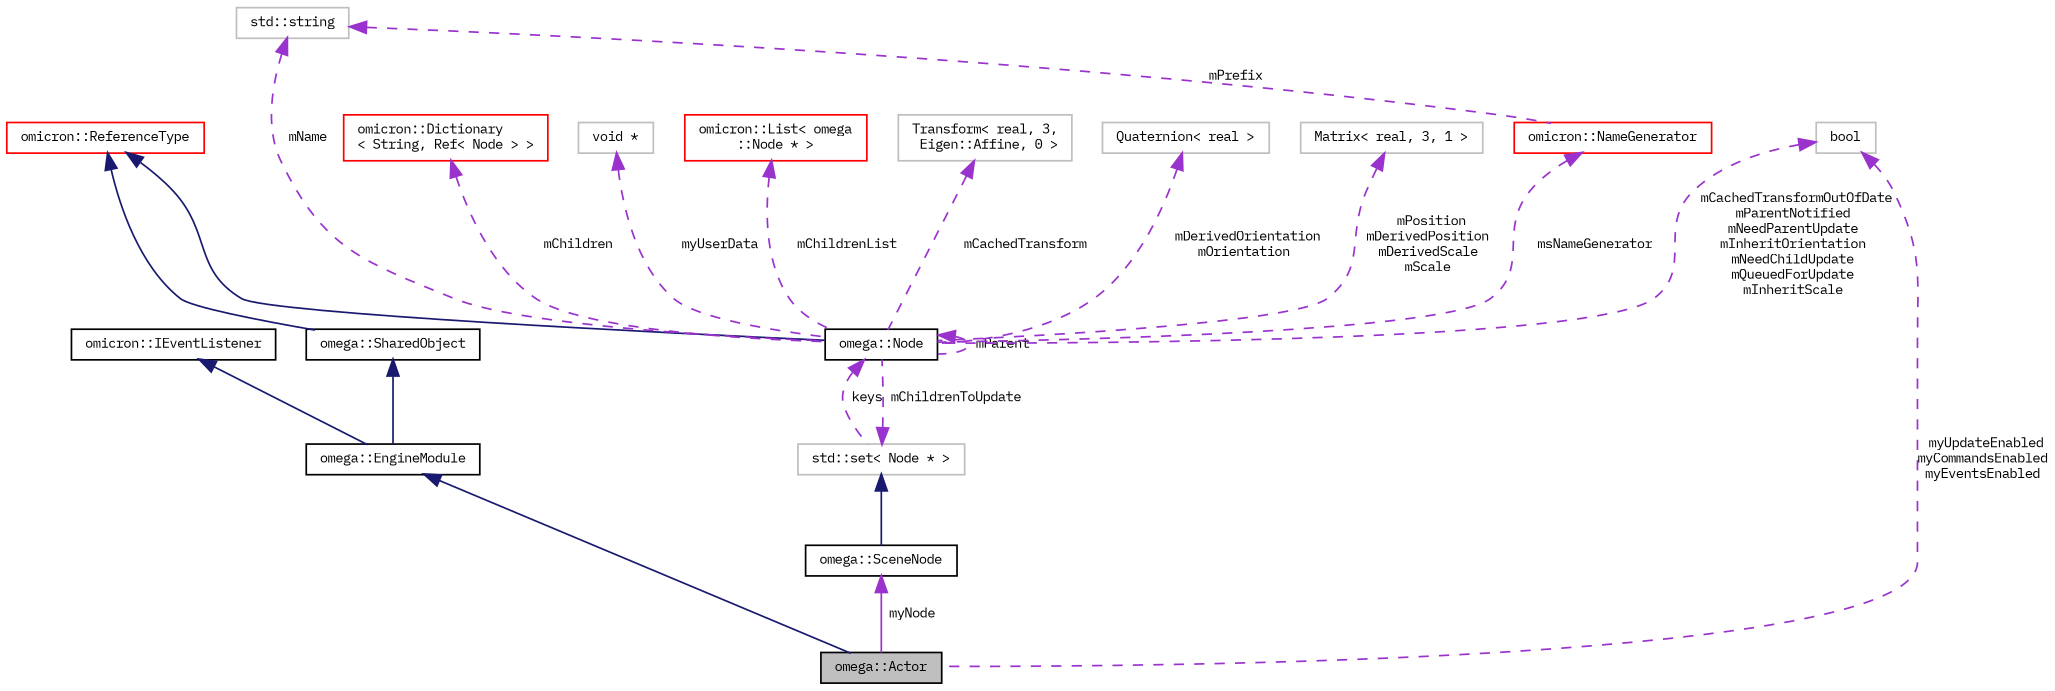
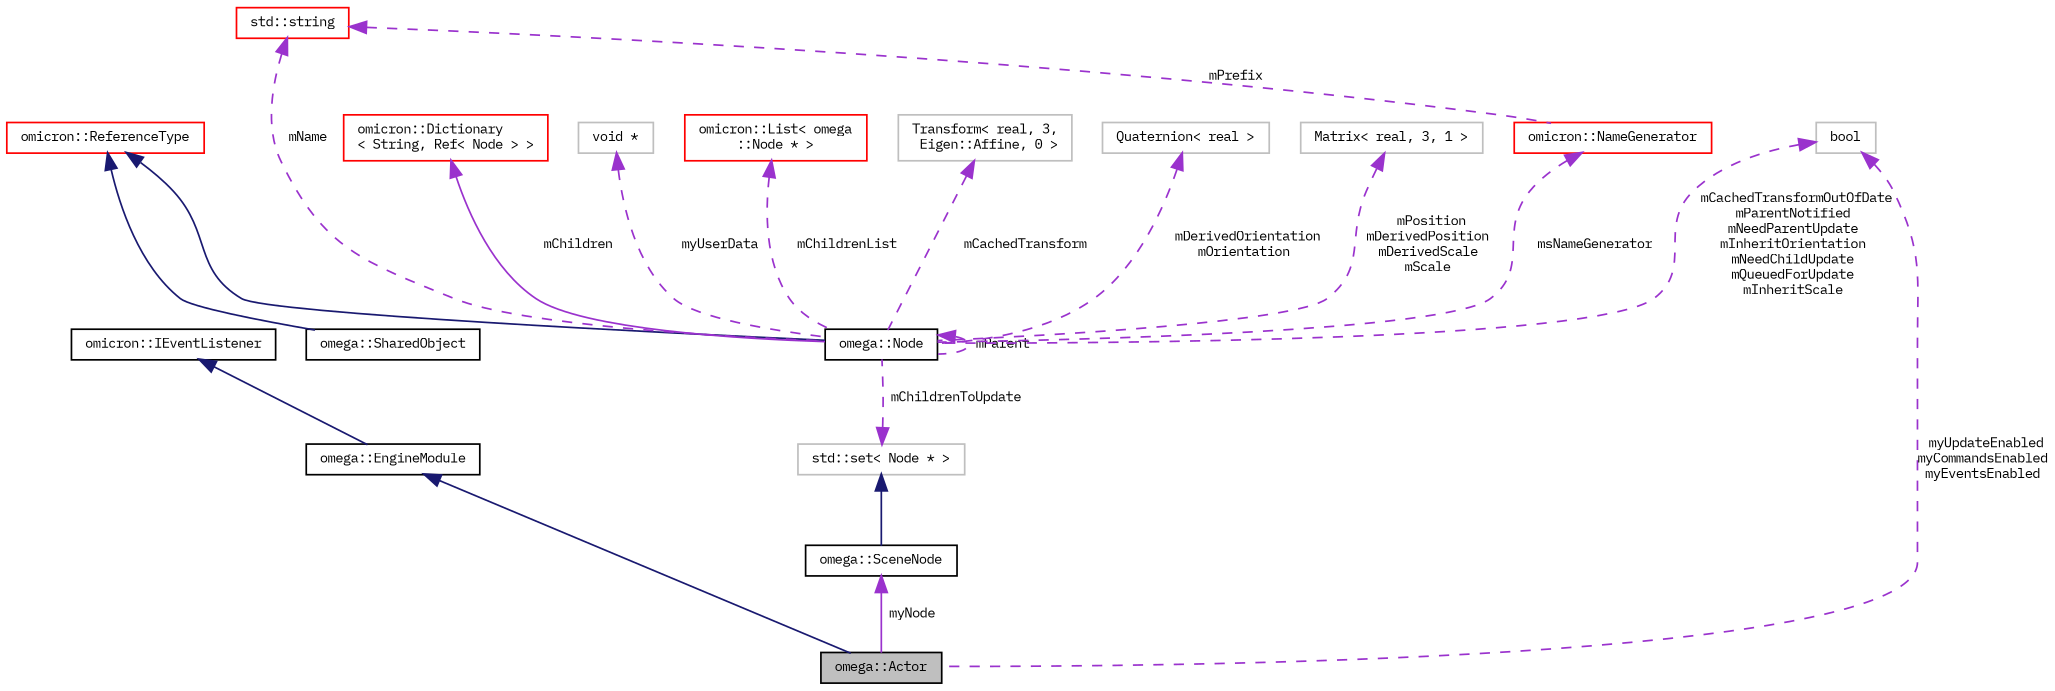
(293, 23) -> (293, 23)
(562, 310) -> (562, 310)
(393, 410) -> none
(846, 411) -> none
